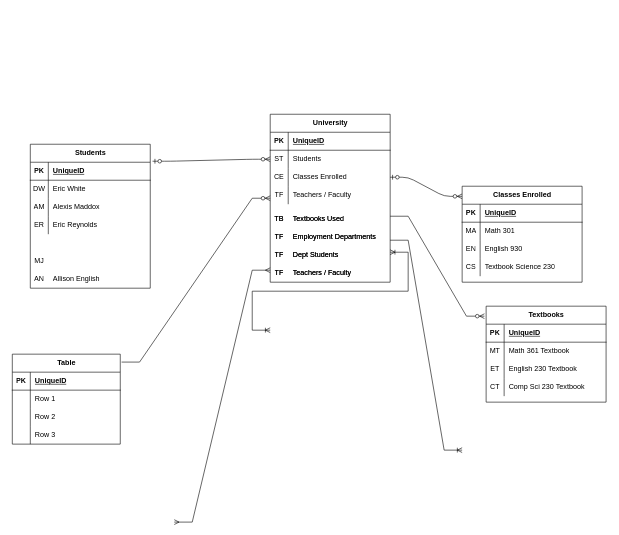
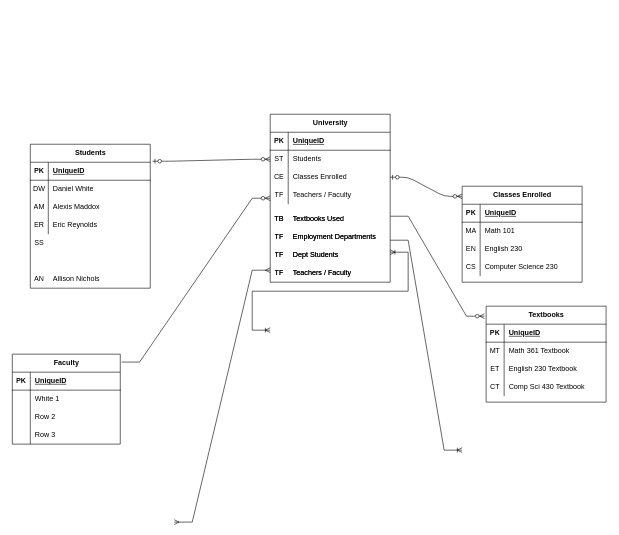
(70, 189) -> (74, 189)
(500, 231) -> (500, 231)
none -> (39, 243)
(504, 249) -> (504, 249)
(39, 261) -> none
(523, 267) -> (523, 267)
(78, 279) -> (78, 279)
(67, 363) -> (67, 363)
(548, 387) -> (548, 387)
(44, 399) -> (47, 399)
